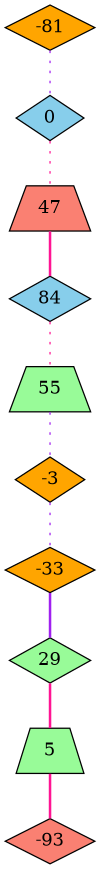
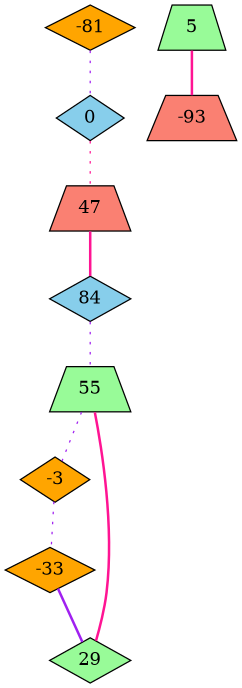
(50, 344) -> (90, 344)
(50, 706) -> (109, 527)
(50, 841) -> (192, 118)
